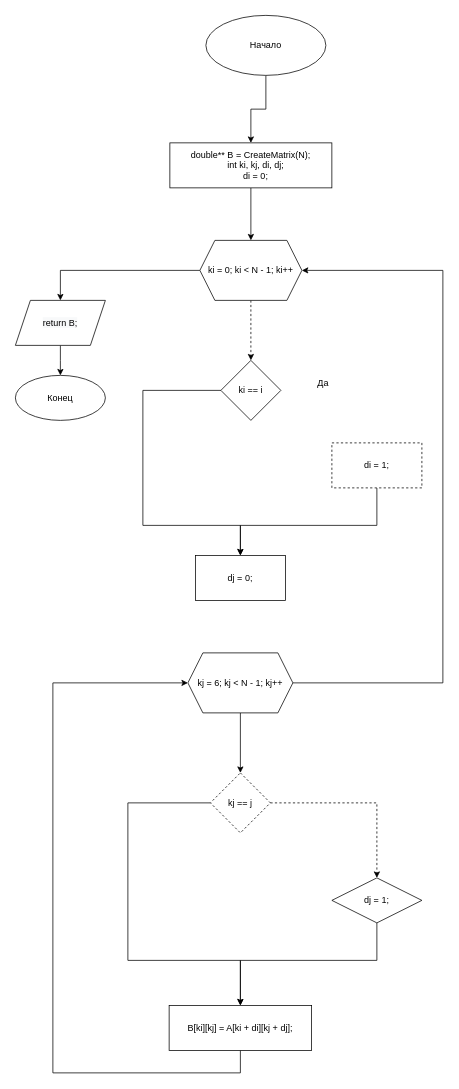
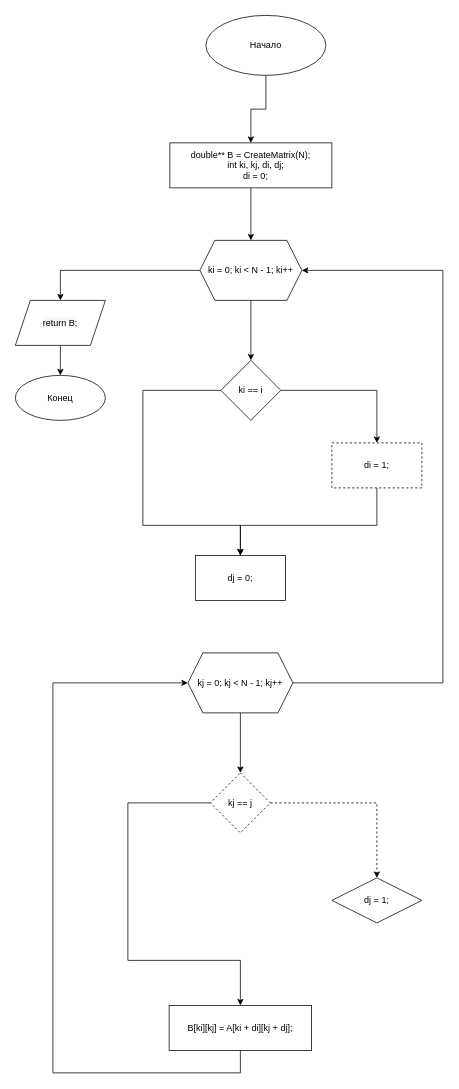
(251, 327) -> (251, 327)
(323, 383) -> none
none -> (330, 390)
(240, 683) -> (240, 683)
(329, 960) -> none
